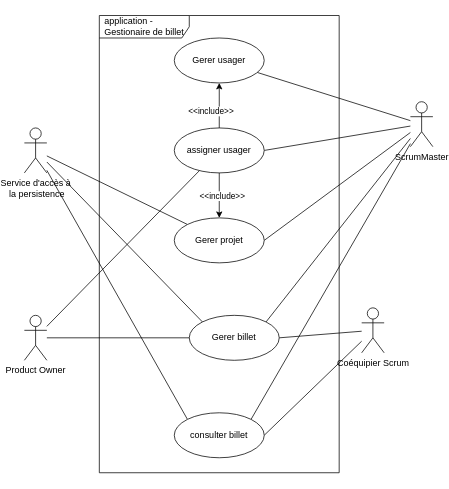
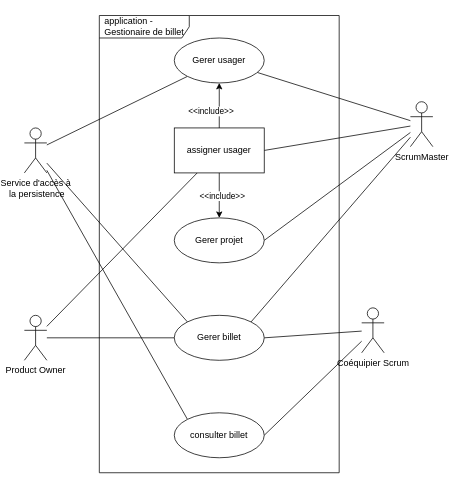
none -> (116, 111)
(219, 150) -> (219, 150)
(116, 190) -> none
(330, 282) -> none
(234, 338) -> (219, 338)
